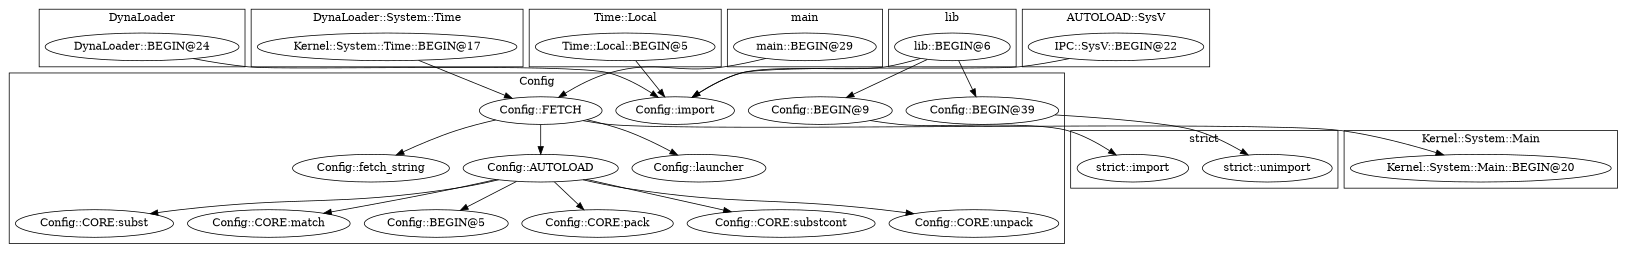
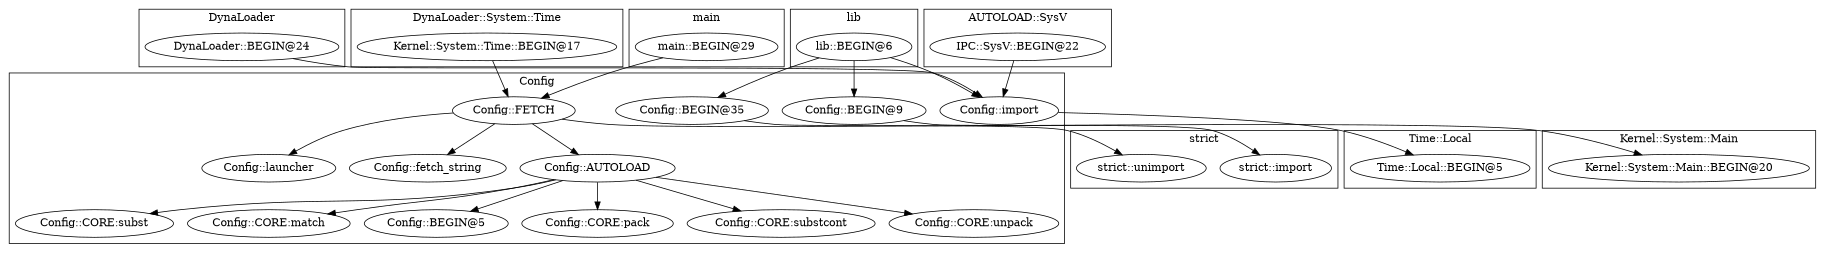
(650, 78) -> (1234, 120)
(982, 111) -> (692, 111)
